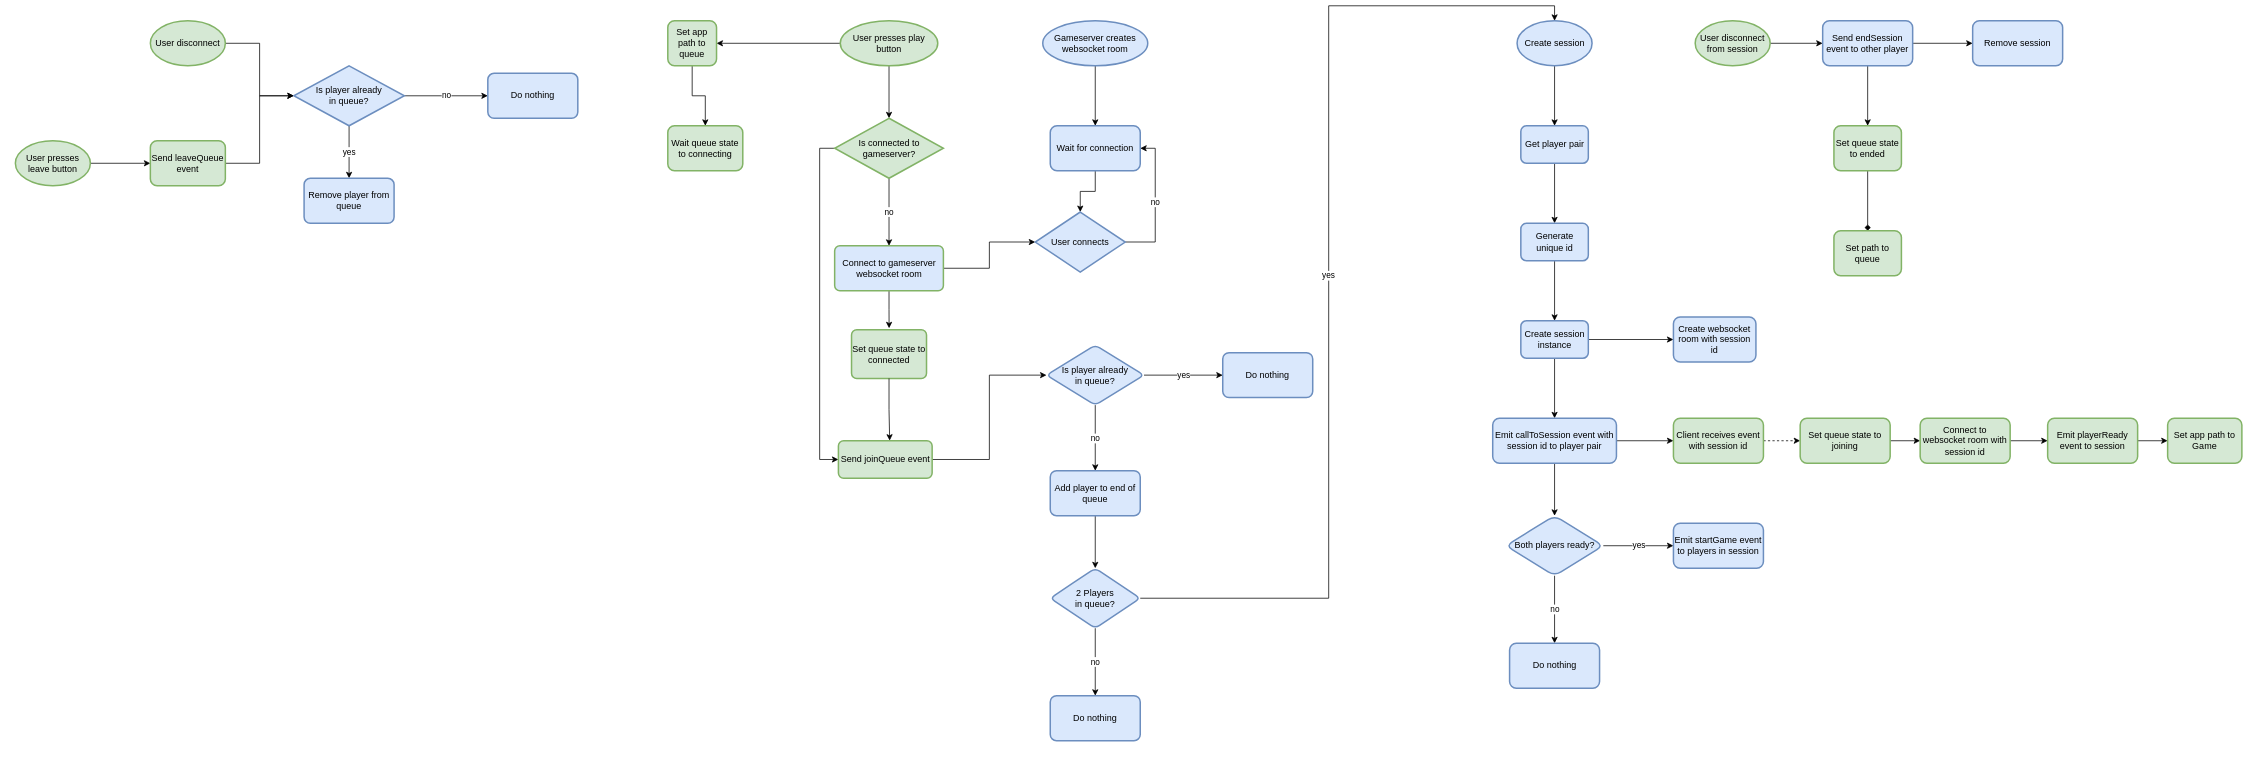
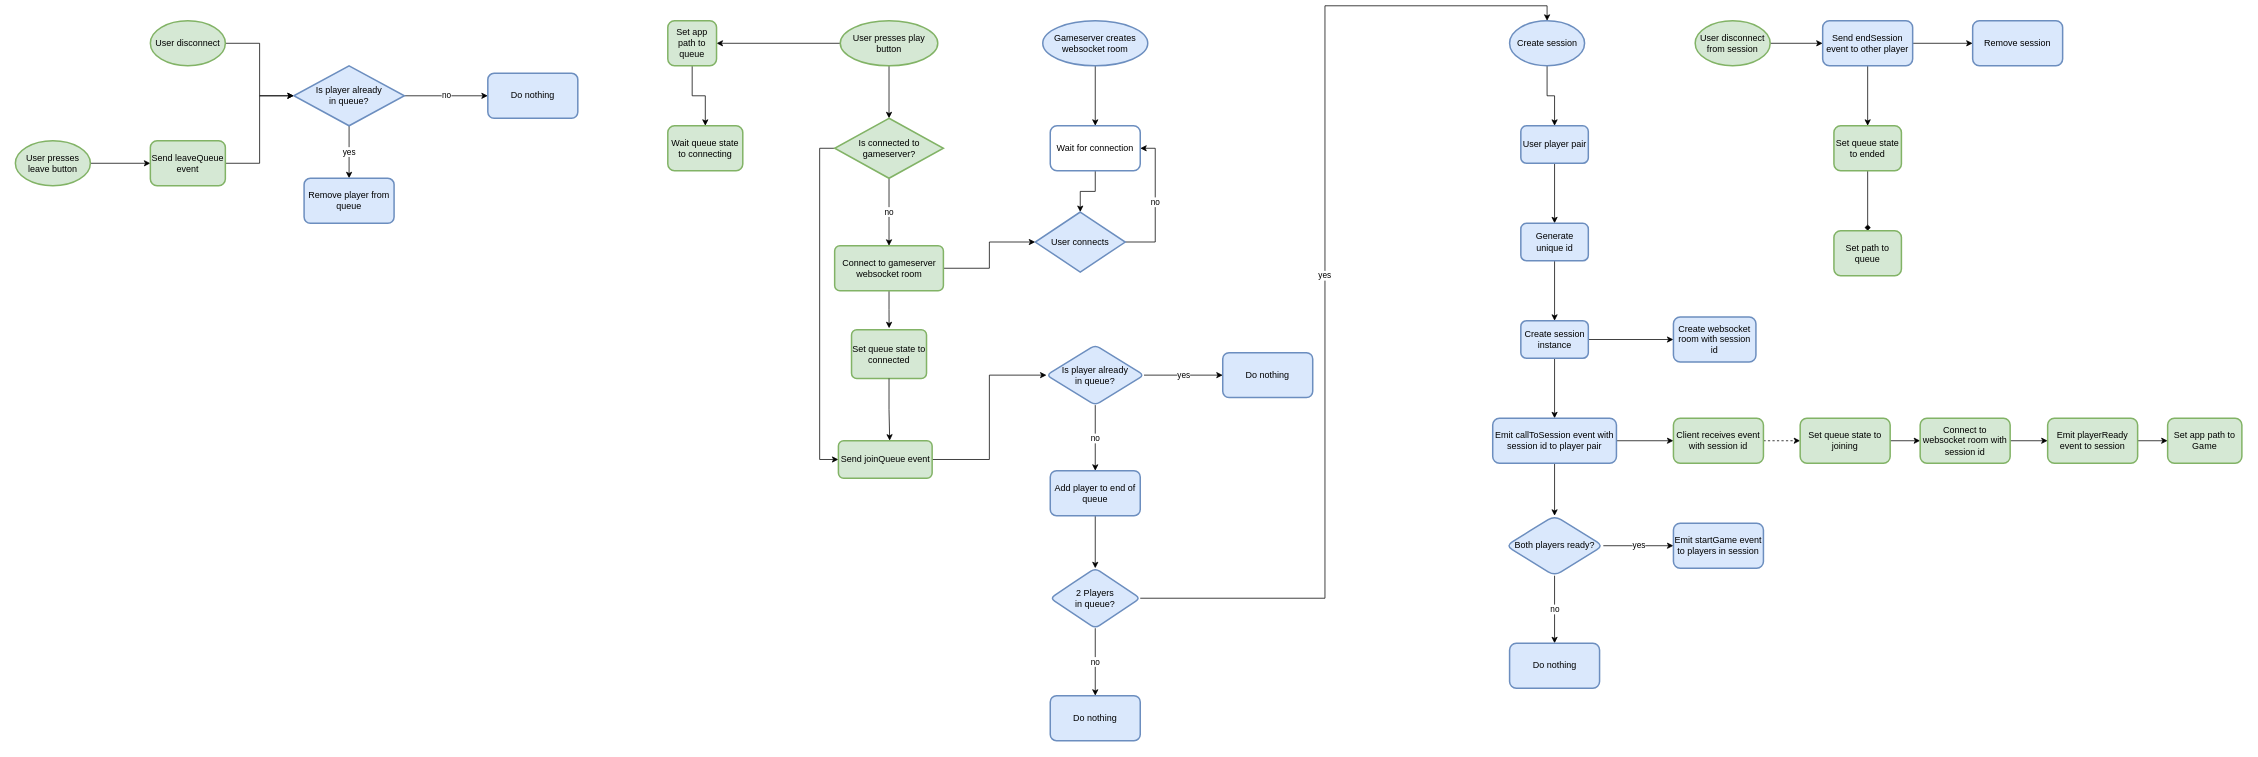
(1555, 43) -> (1547, 43)
(1555, 144) -> (1555, 144)
(1095, 148) -> (1095, 148)
(889, 268) -> (889, 268)
